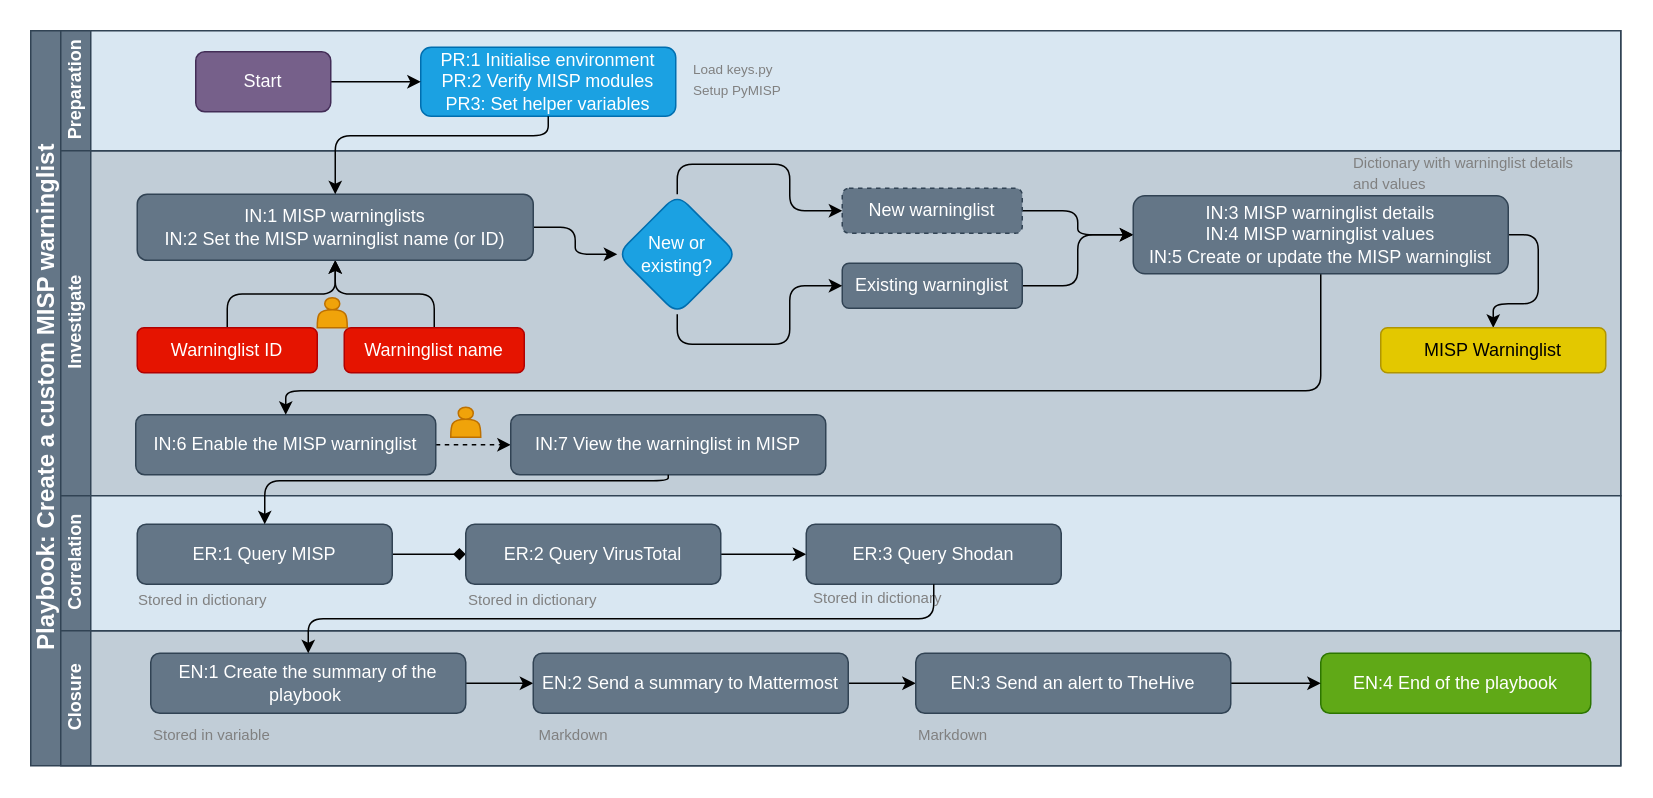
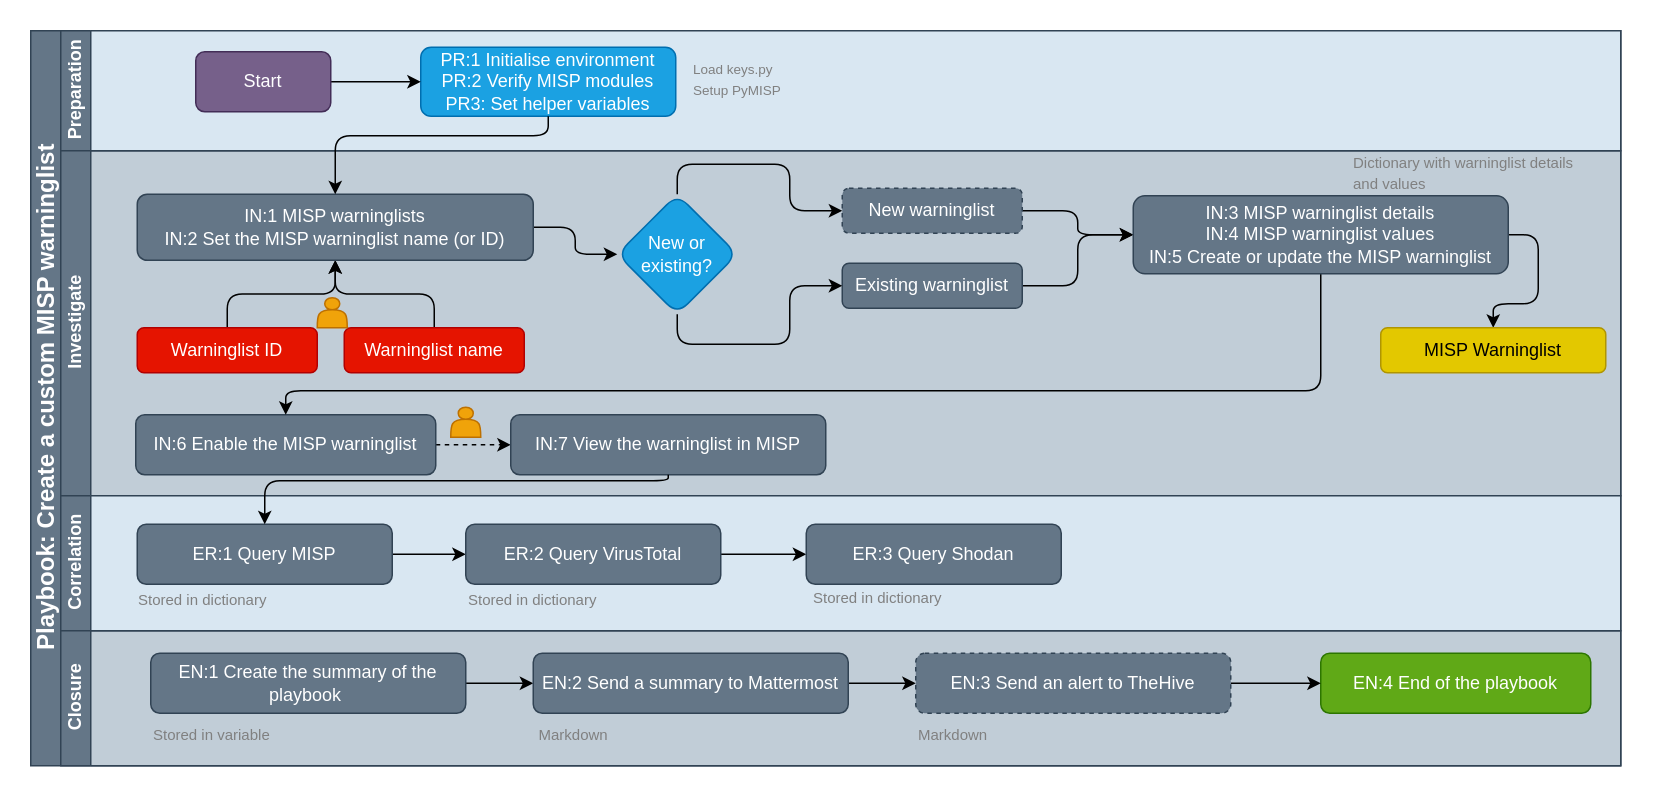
(453, 554) -> (454, 554)
(627, 619) -> none
(1073, 683) -> (1073, 683)
